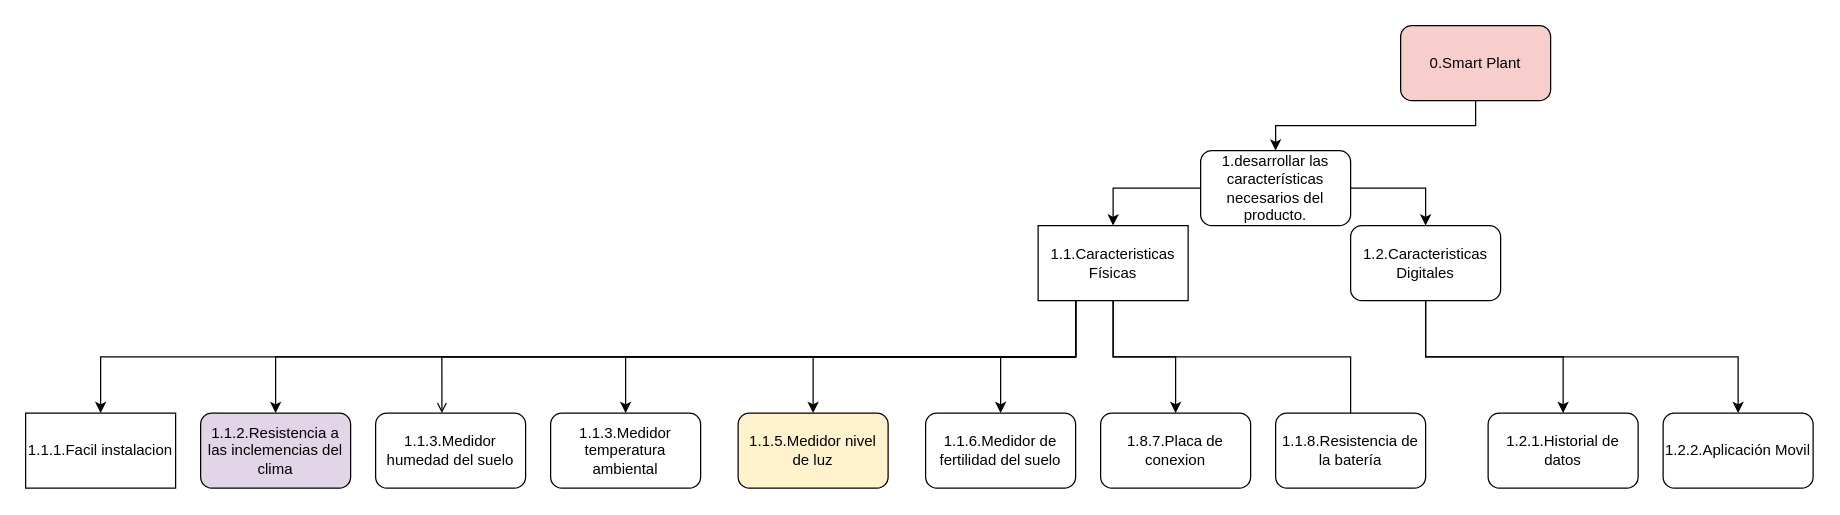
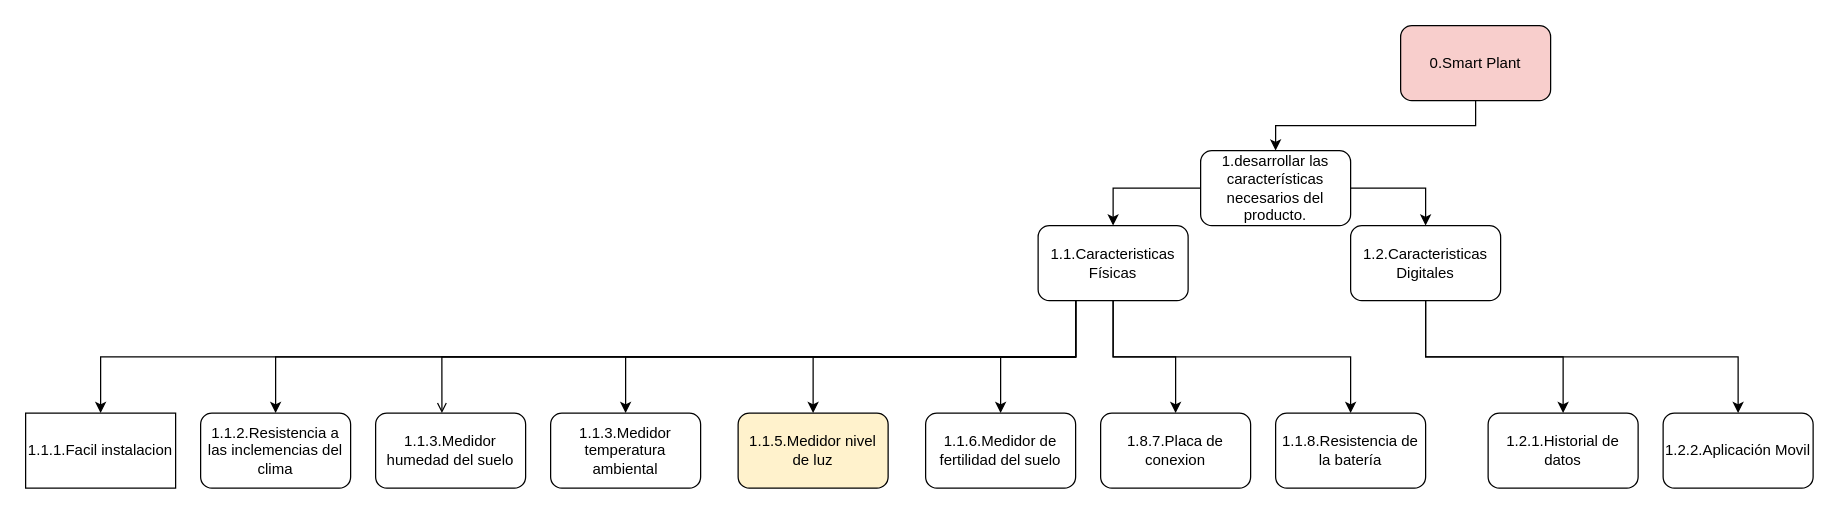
(1113, 263) -> (1113, 263)
(1351, 406) -> (1351, 403)
(276, 451) -> (276, 451)
